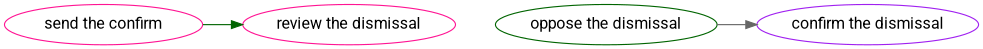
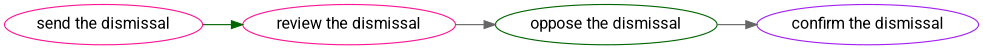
(104, 25) -> (104, 25)
none -> (470, 25)
